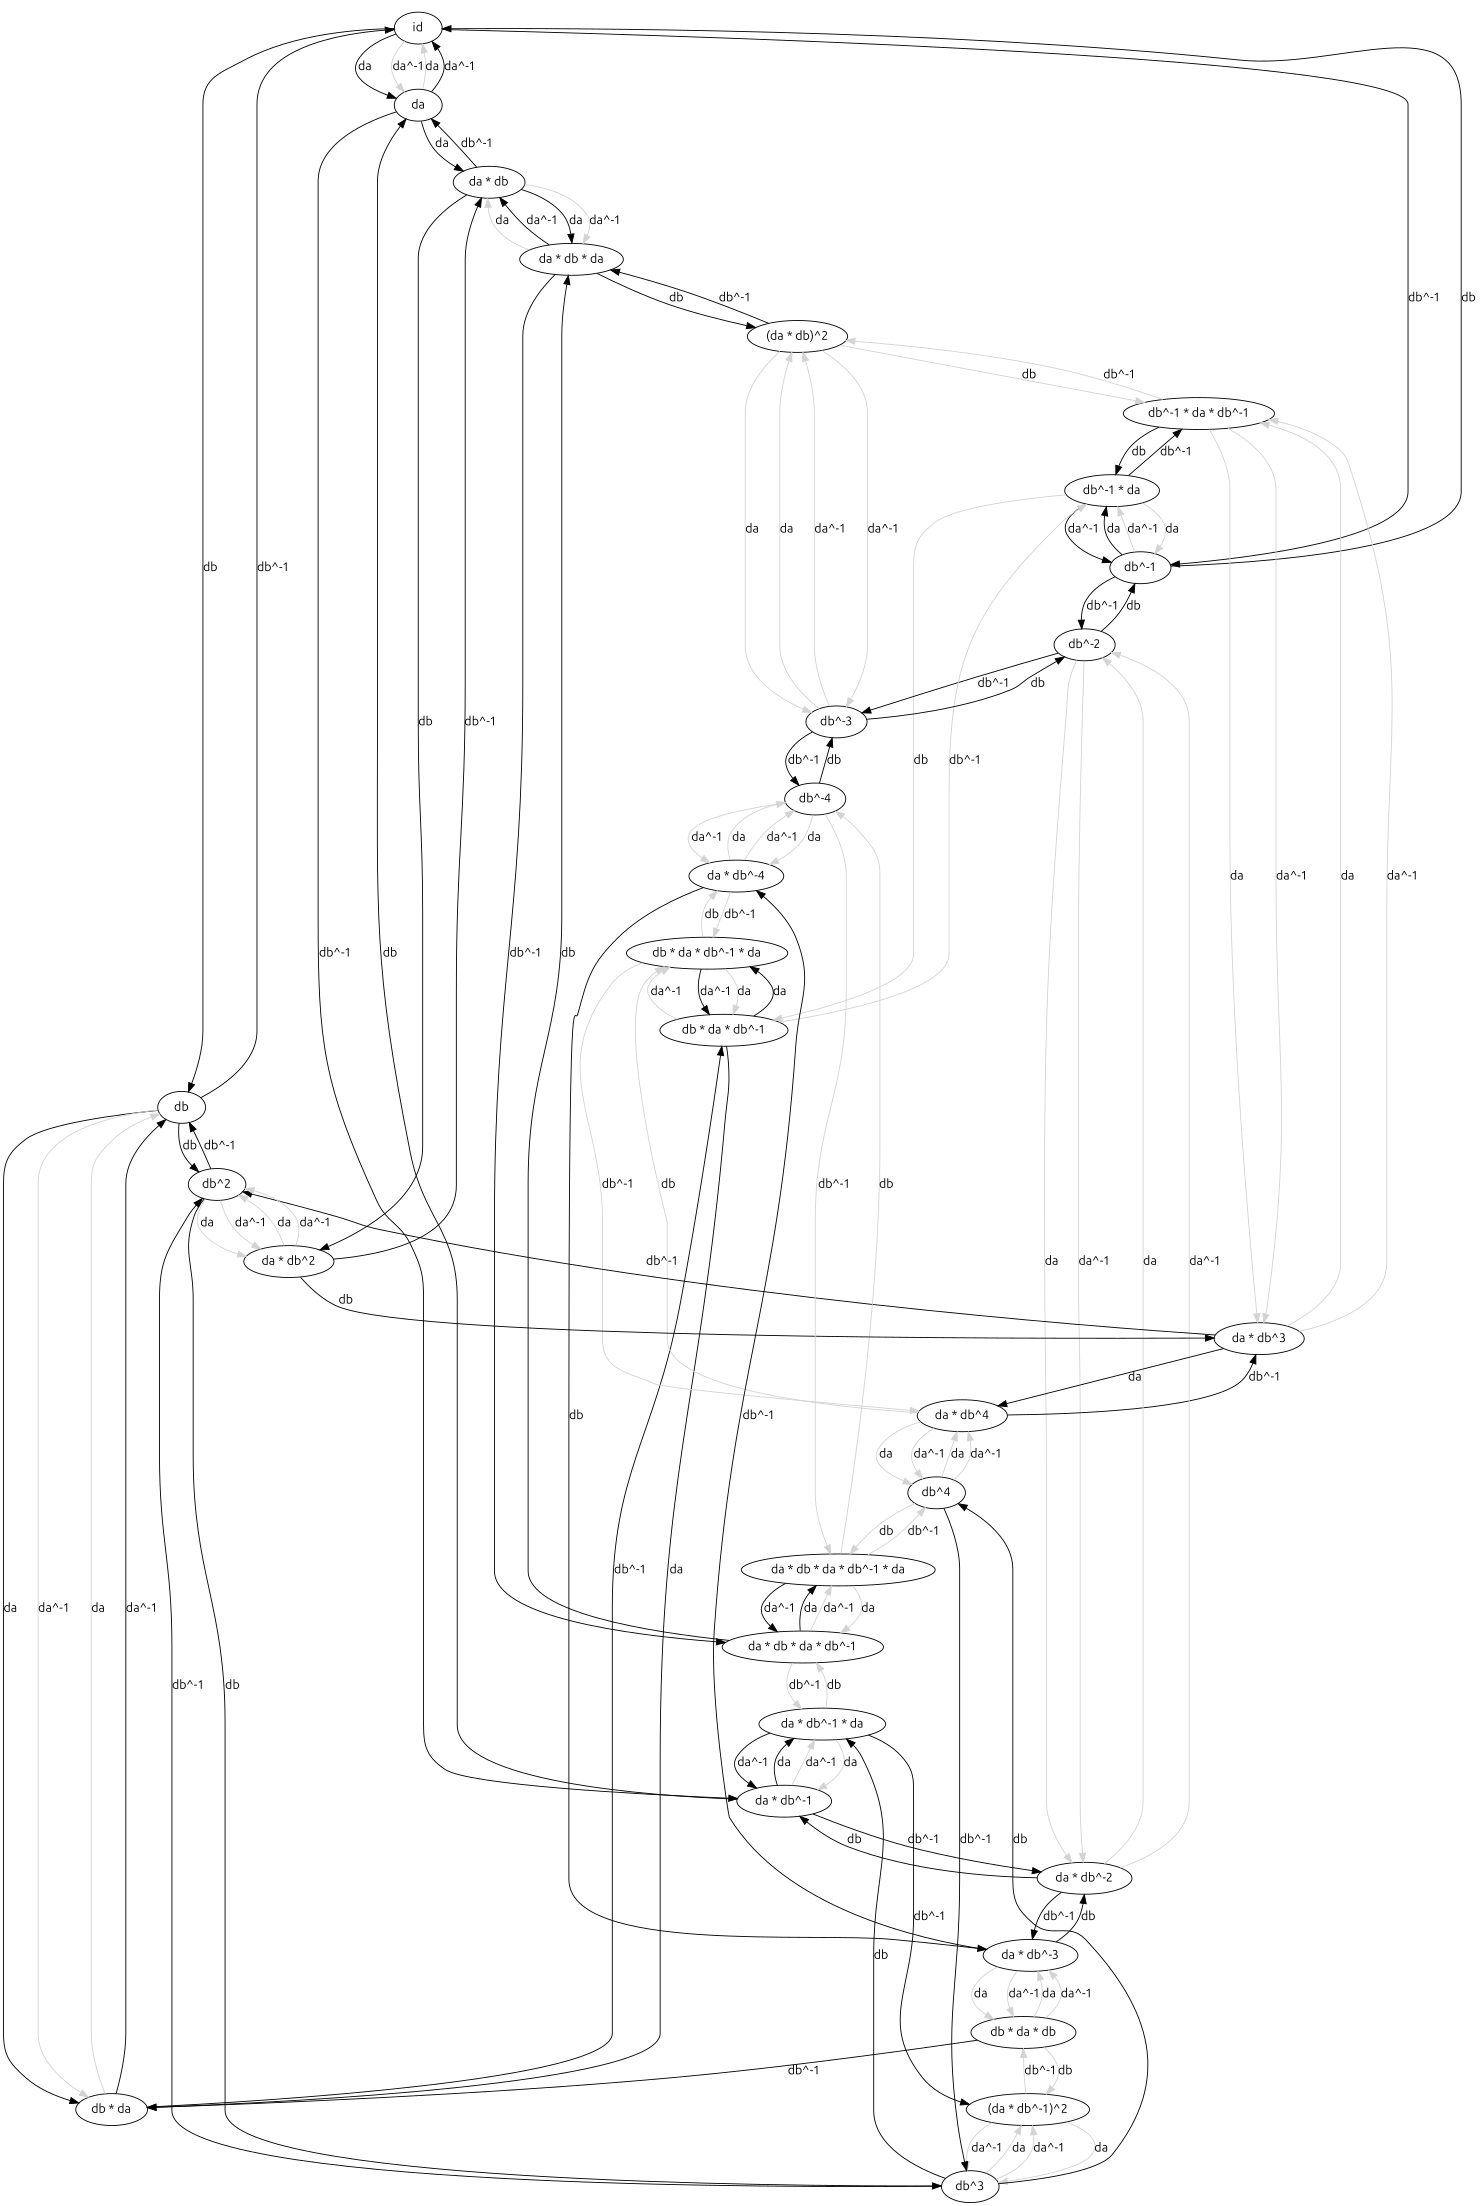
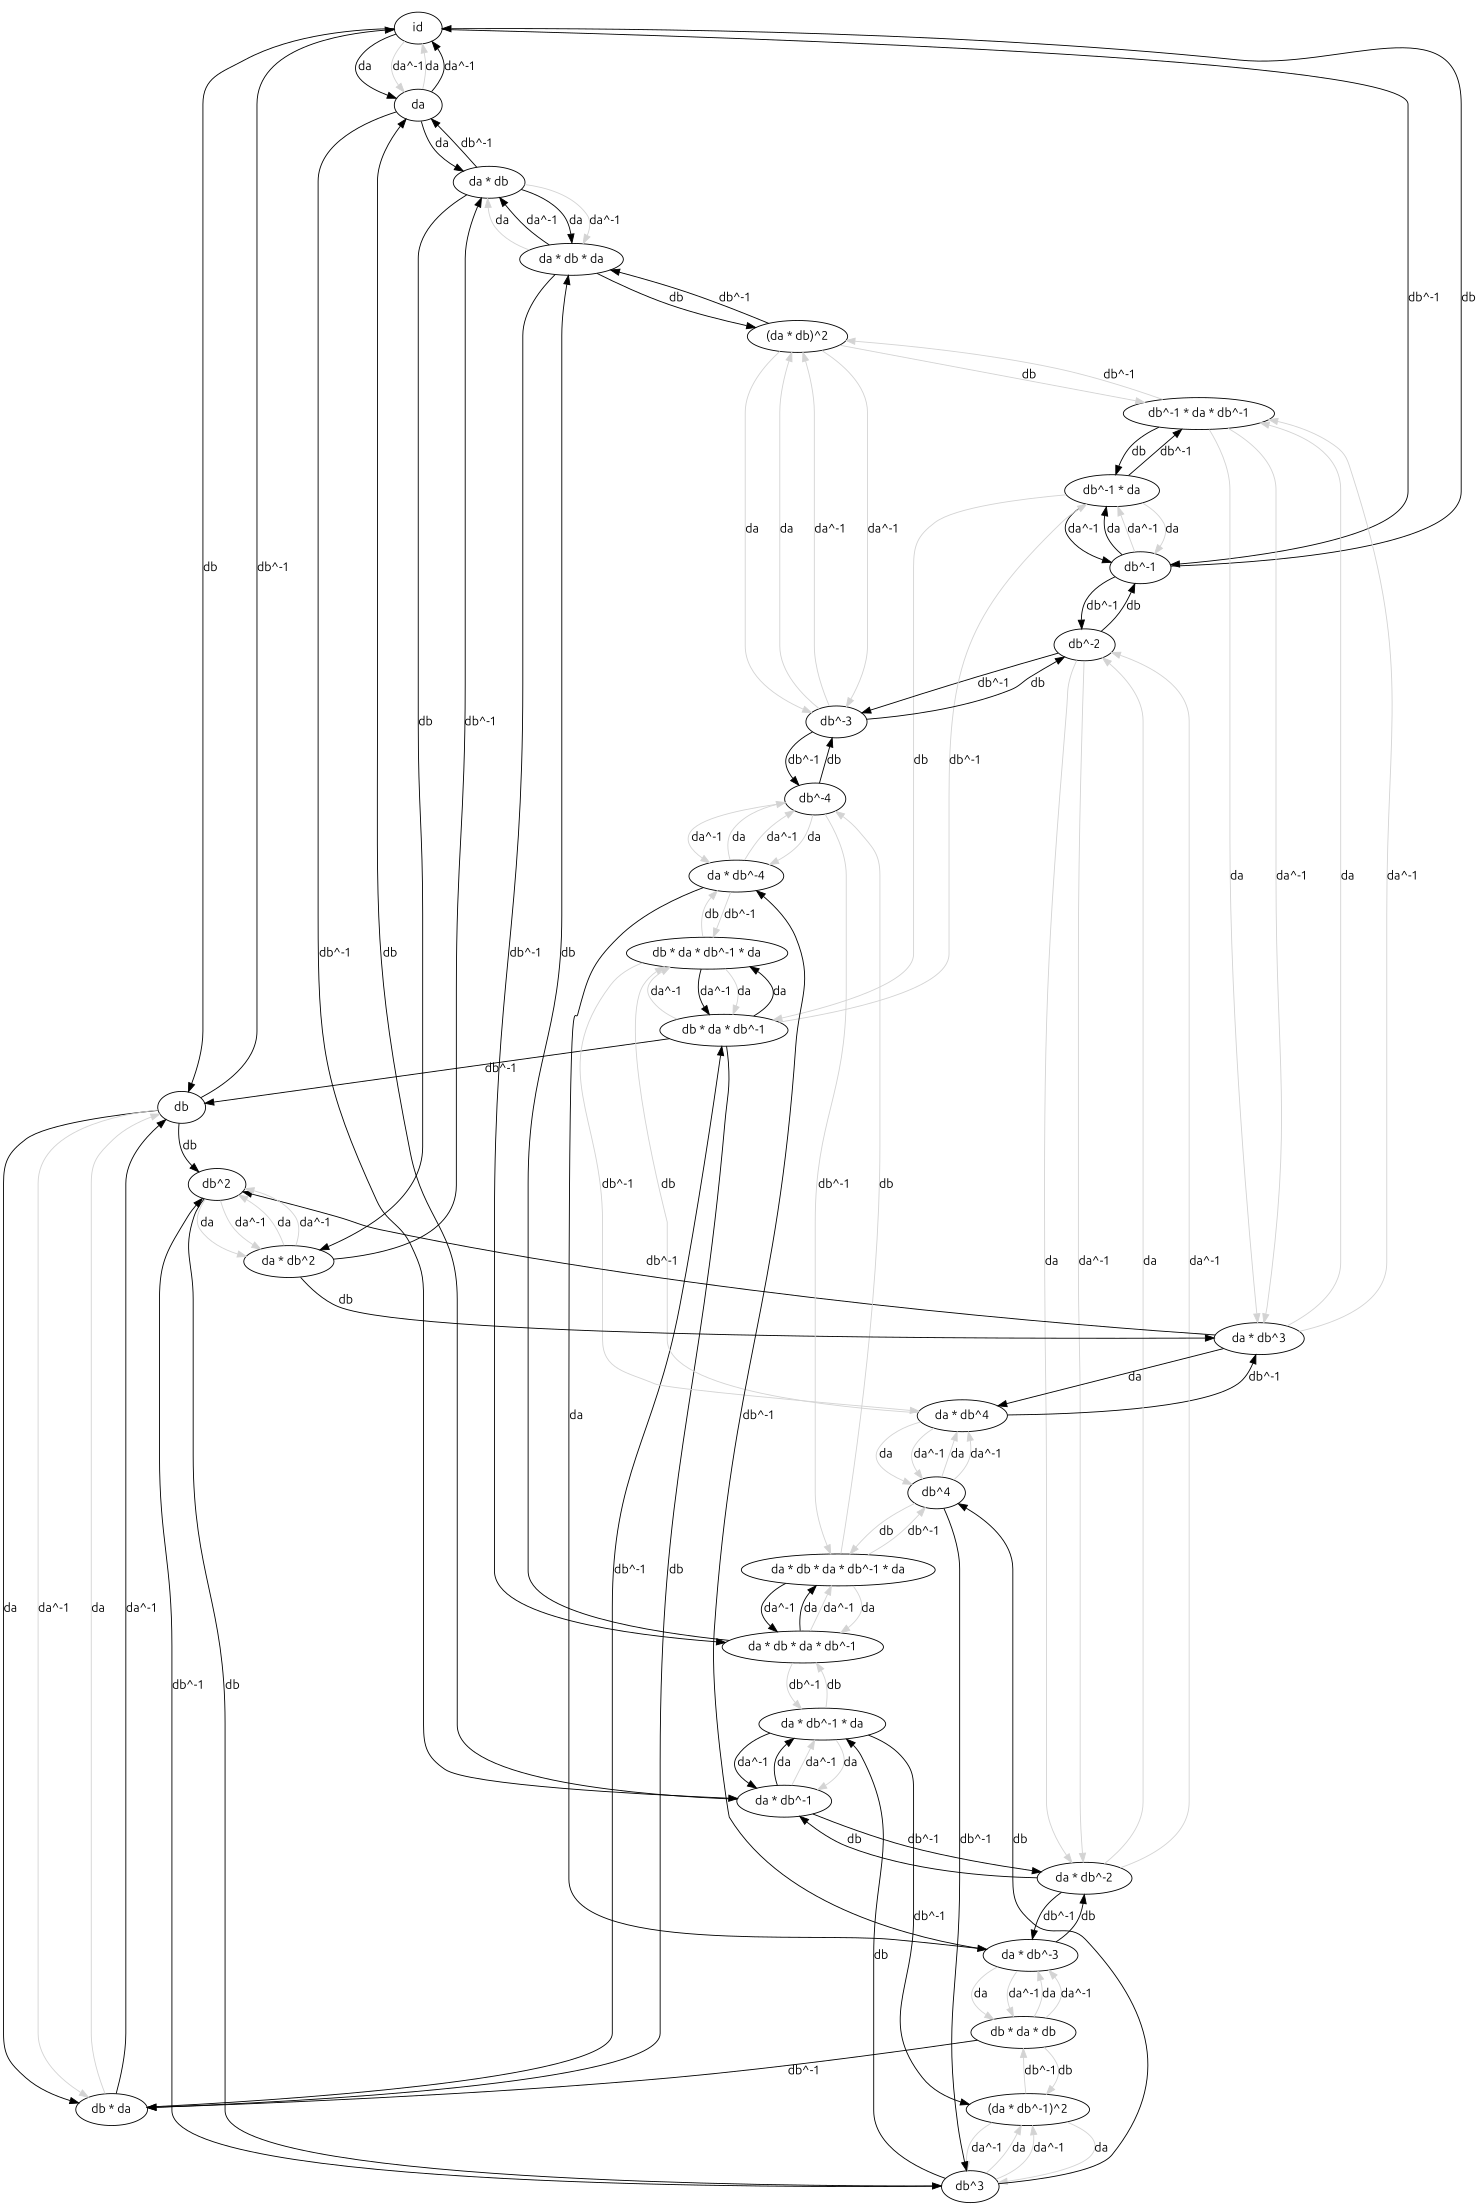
(202, 1150) -> (442, 1070)
(576, 1416) -> (576, 1416)
(677, 1570) -> (677, 1570)
